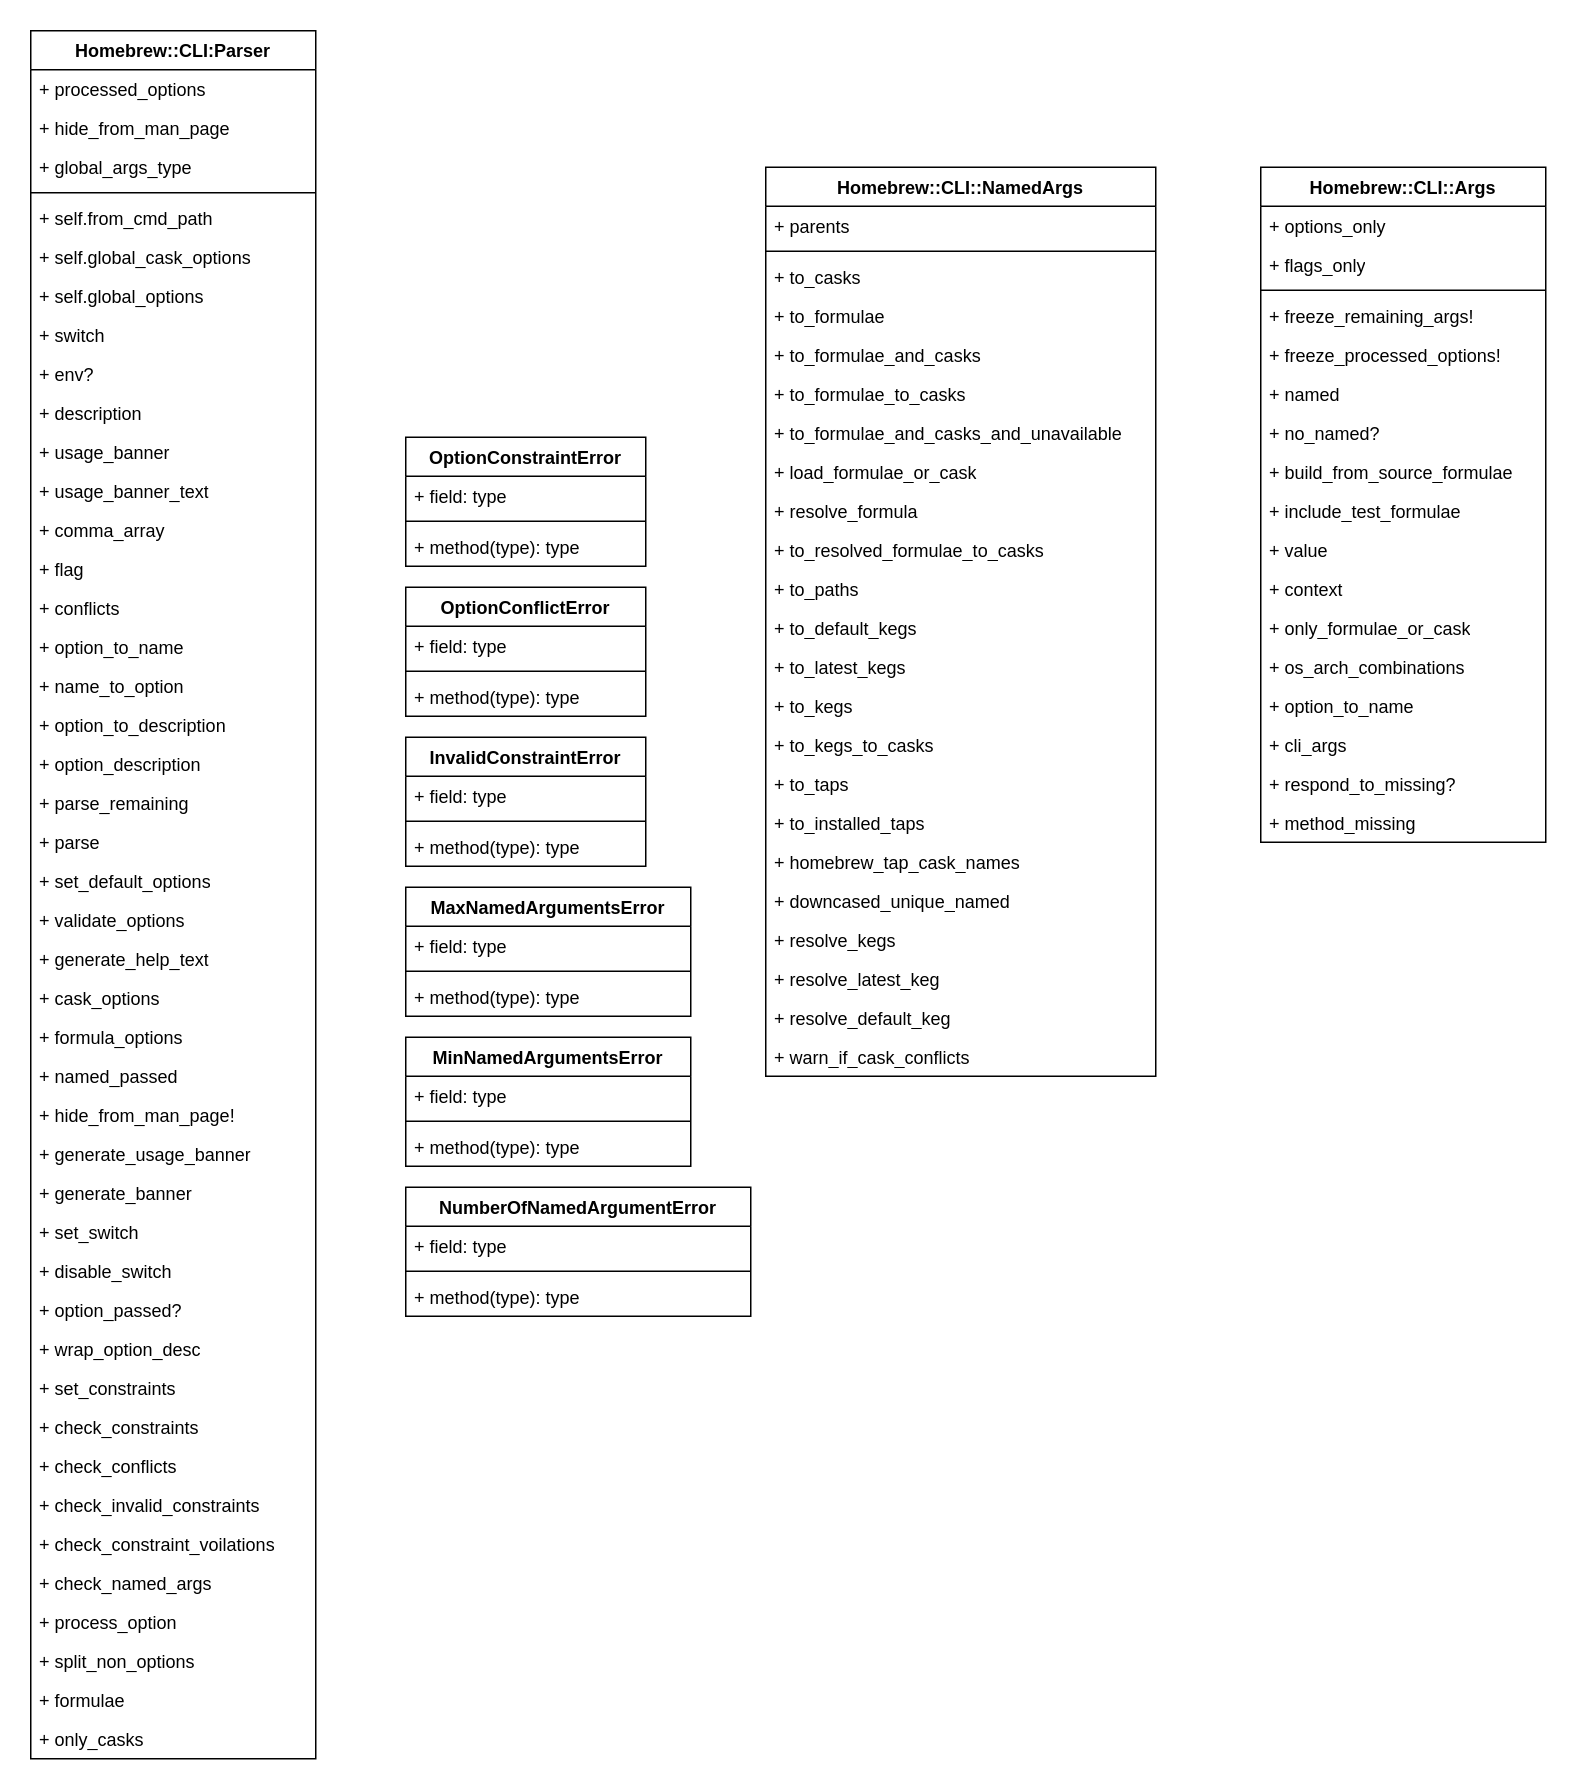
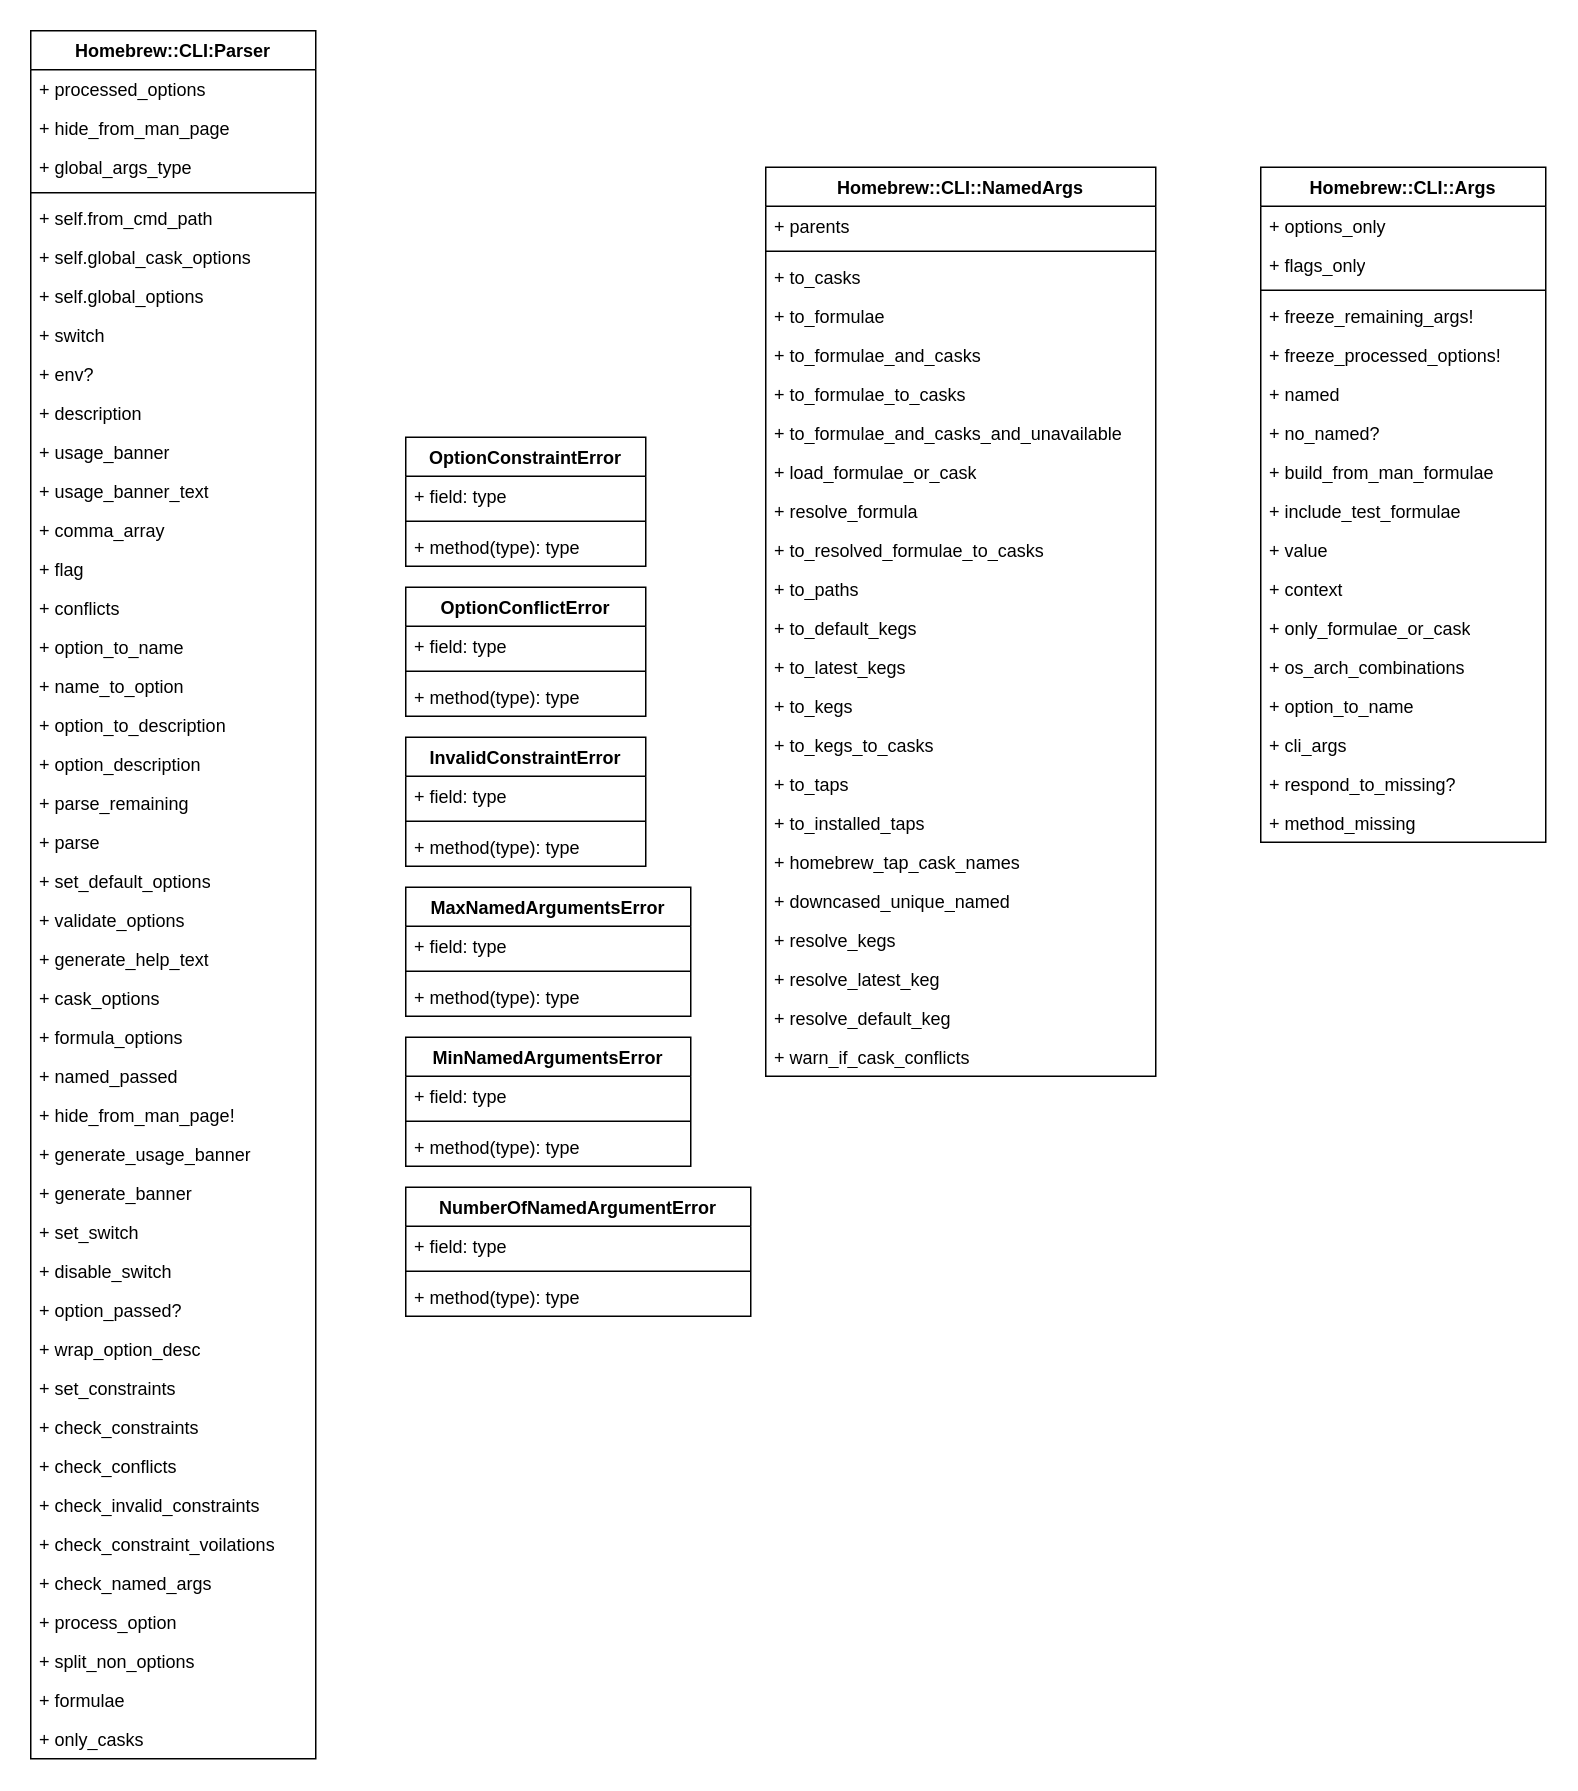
(1402, 474) -> (1386, 474)
